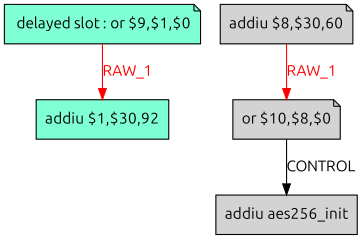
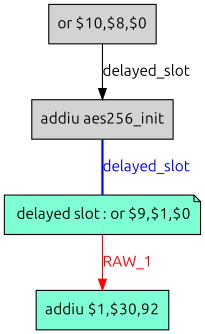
(287, 24) -> none
(287, 119) -> (102, 24)
none -> (102, 167)
(322, 167) -> (146, 72)
